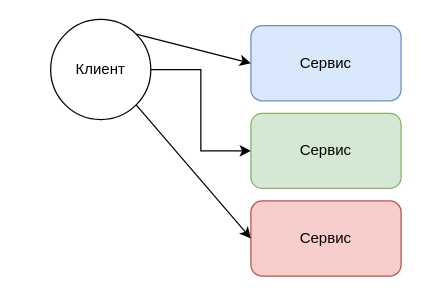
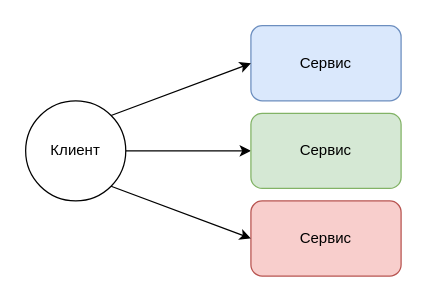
(101, 69) -> (76, 151)
